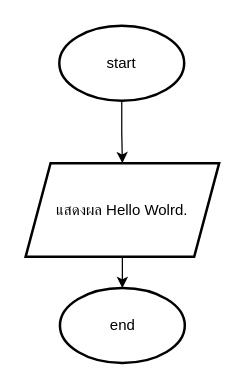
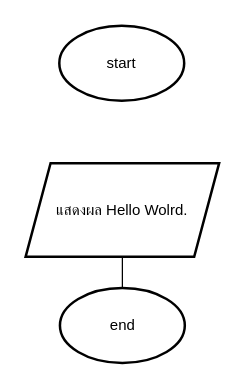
(122, 128) -> none
(123, 278) -> (123, 281)
